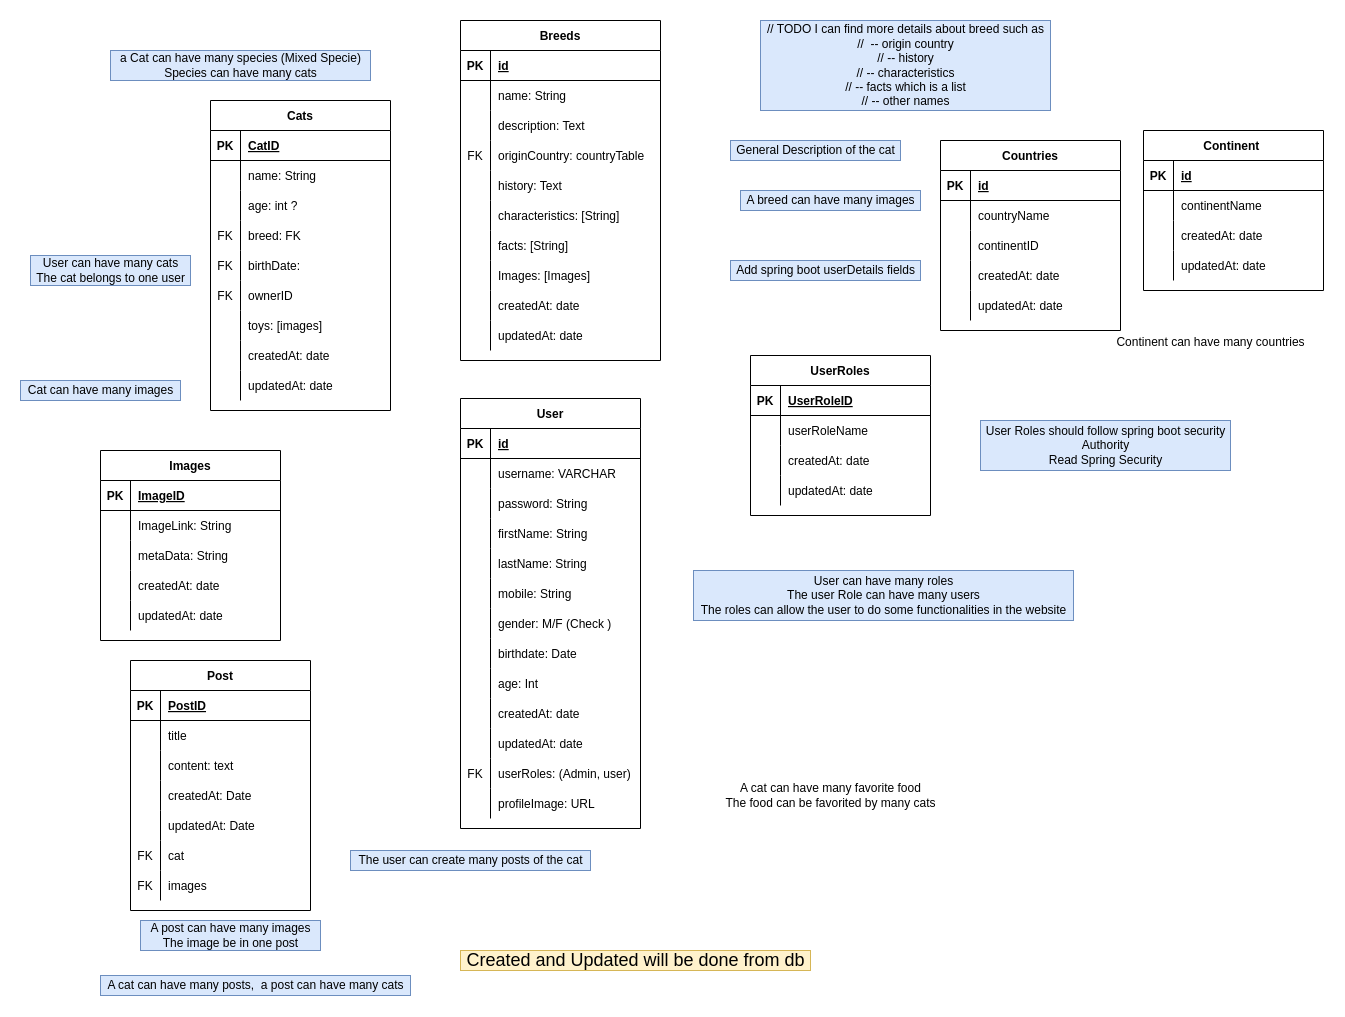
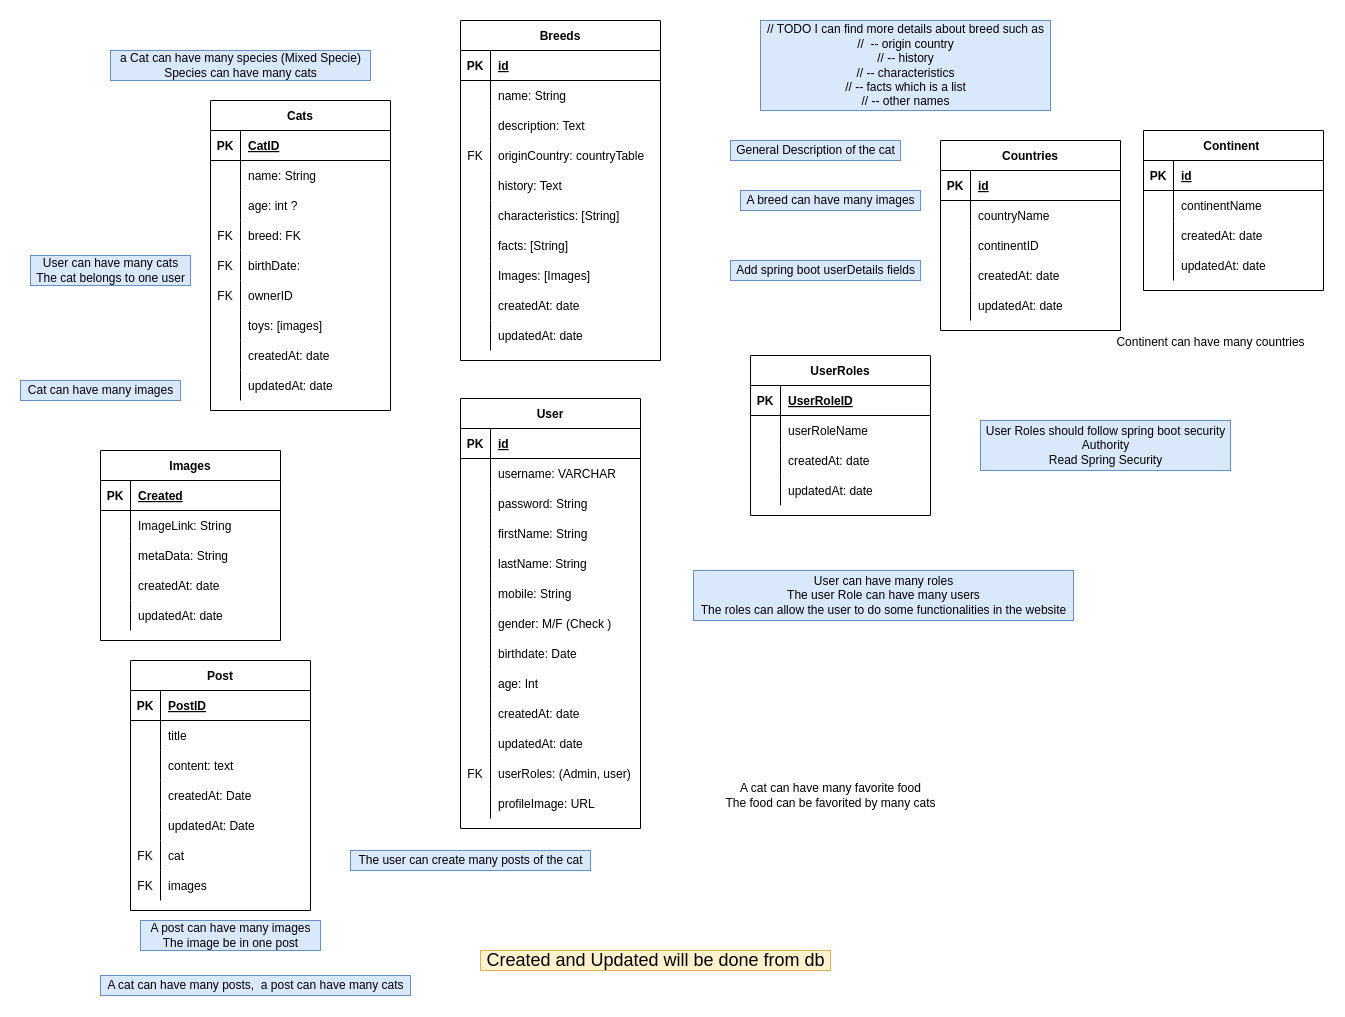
(162, 496) -> (162, 496)
(636, 961) -> (656, 961)
